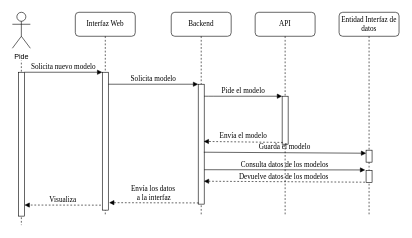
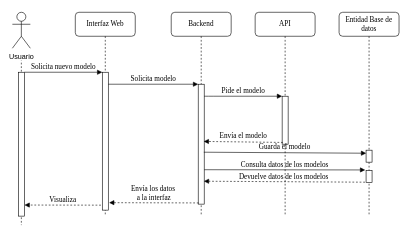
(369, 24) -> (369, 24)
(22, 57) -> (22, 57)
